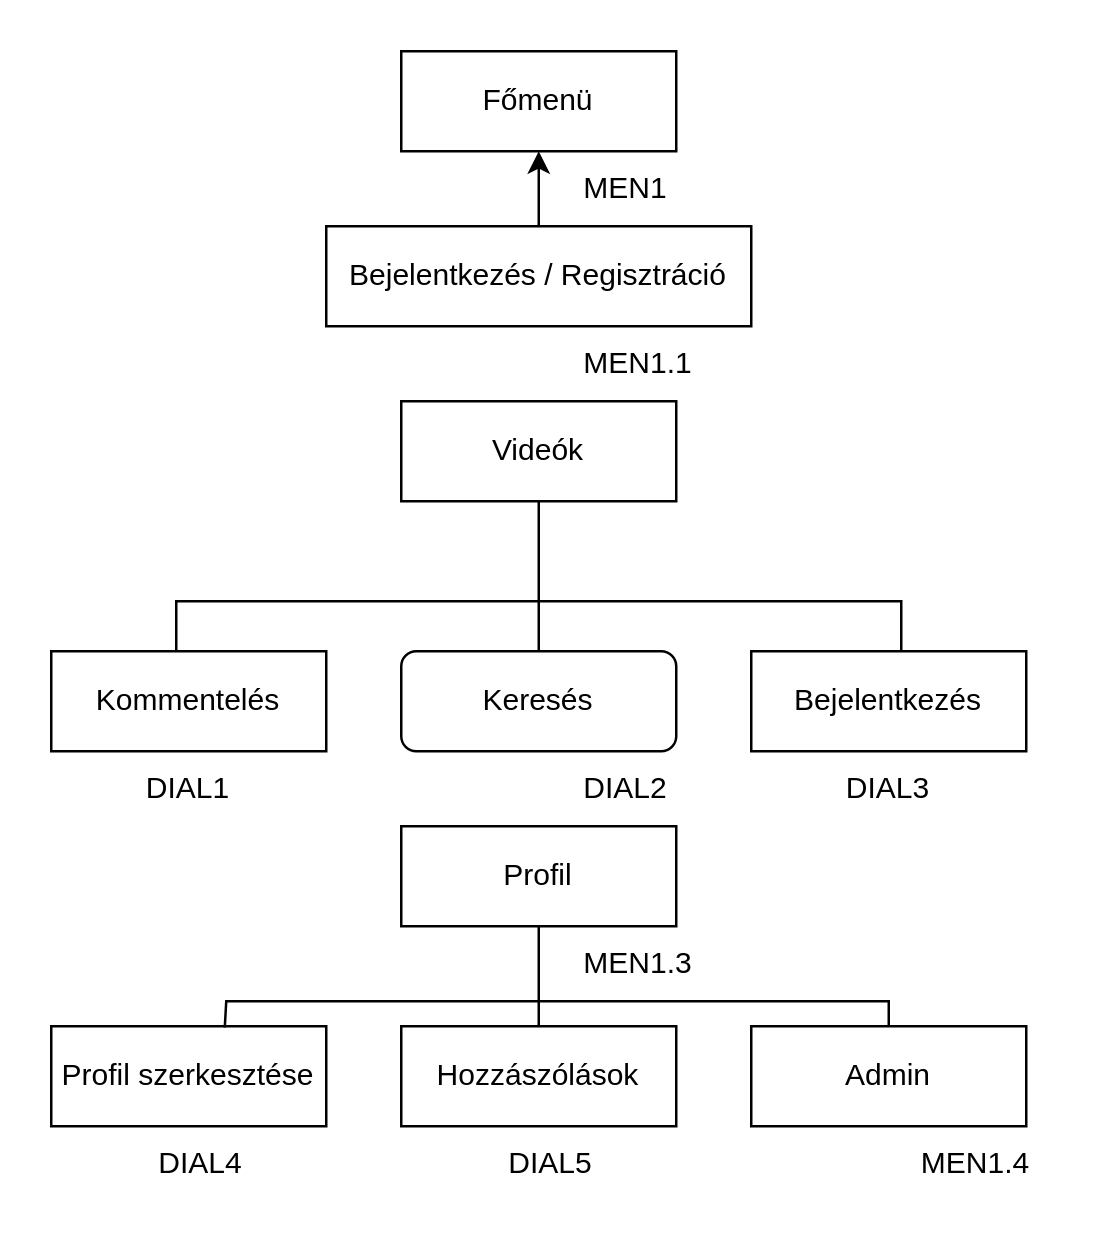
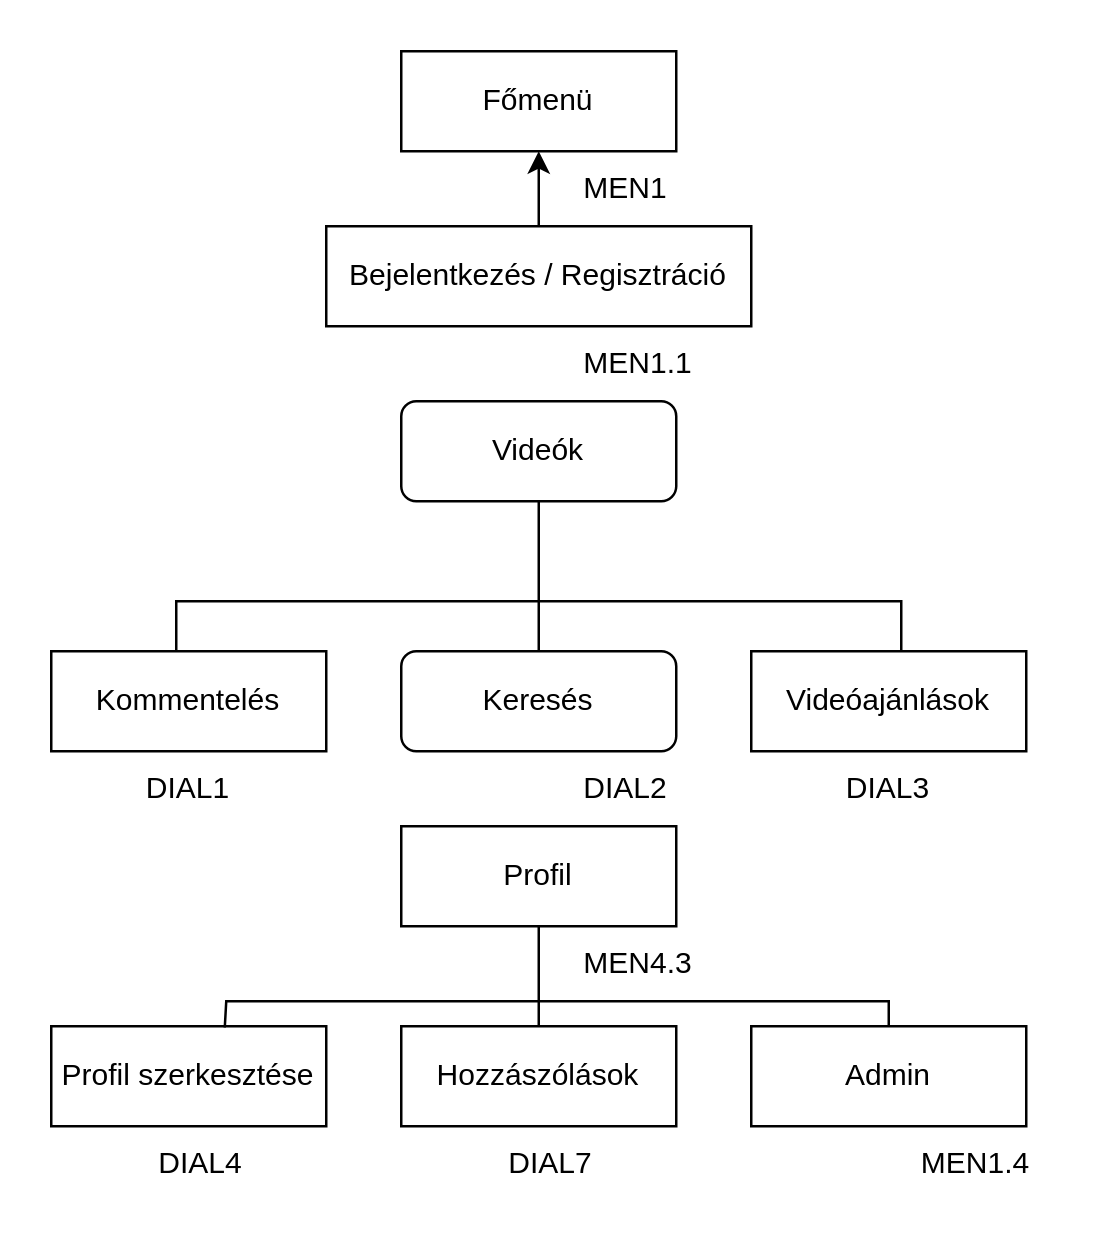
(539, 451) -> (539, 451)
(889, 701) -> (889, 701)
(639, 964) -> (639, 964)
(551, 1164) -> (551, 1164)
